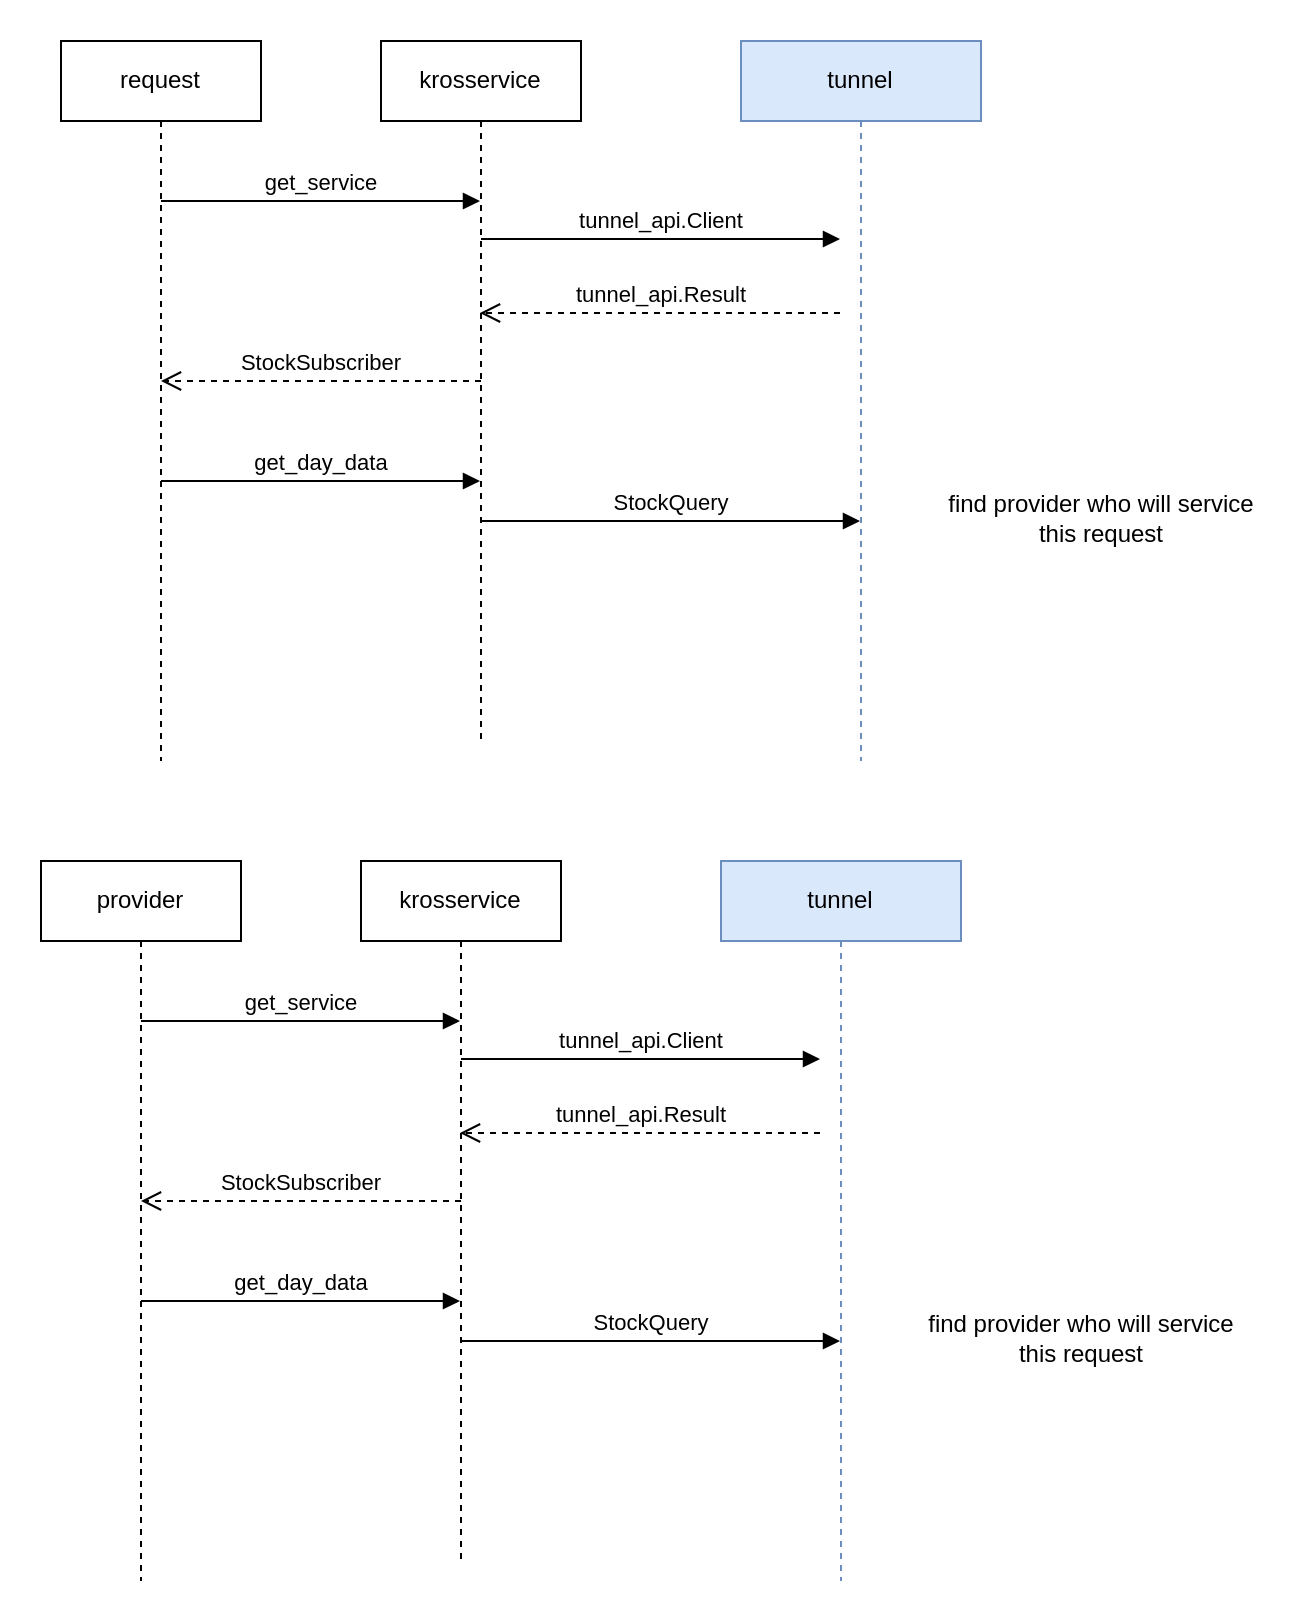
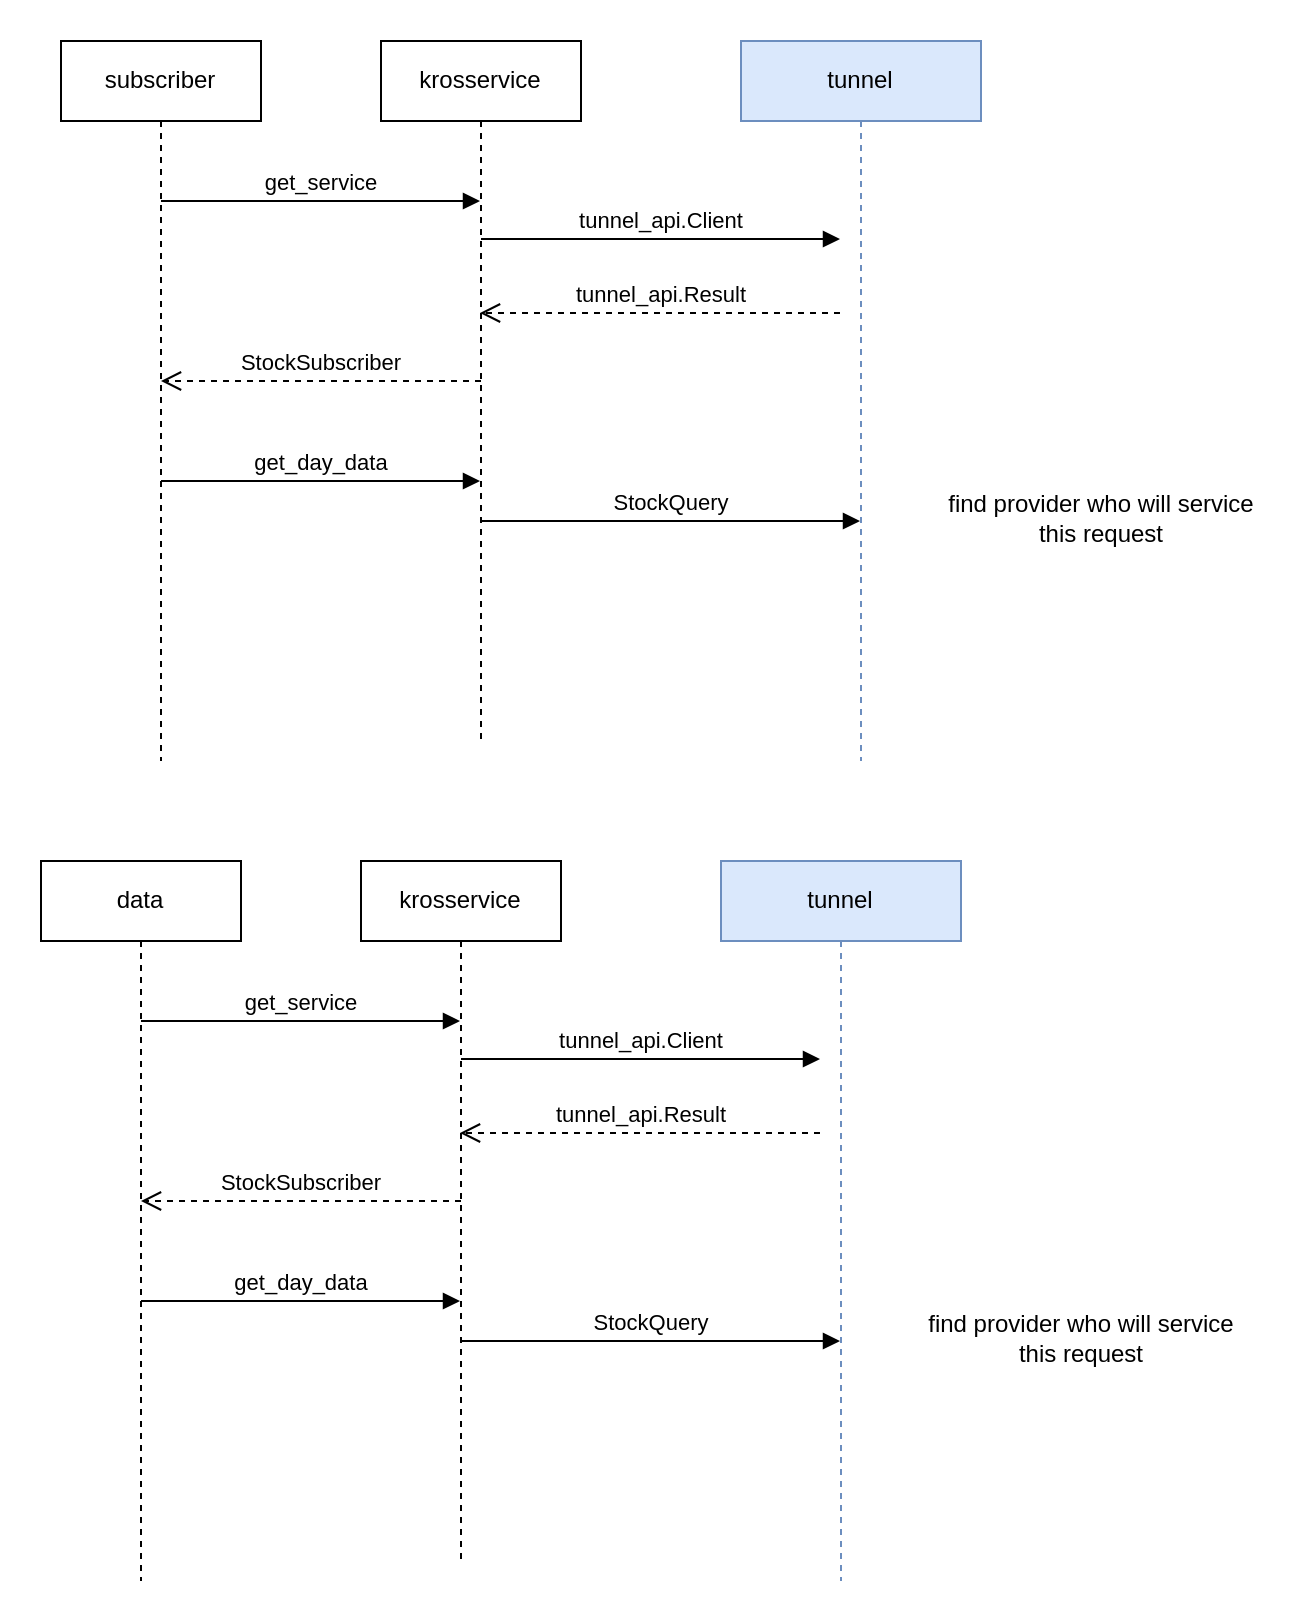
(161, 81) -> (161, 81)
(141, 901) -> (141, 901)
